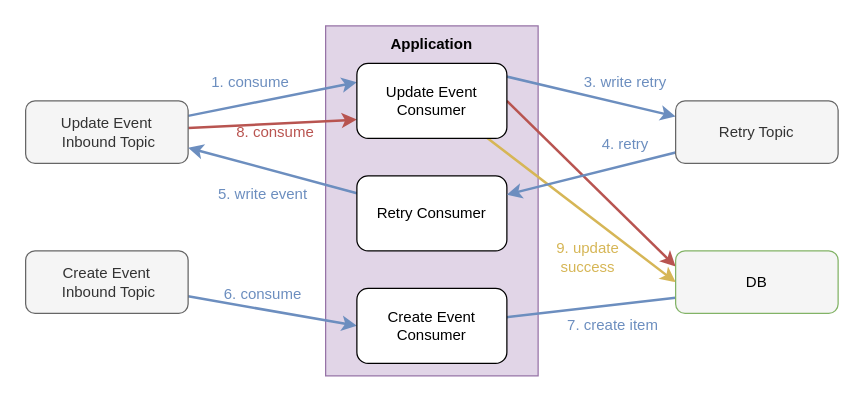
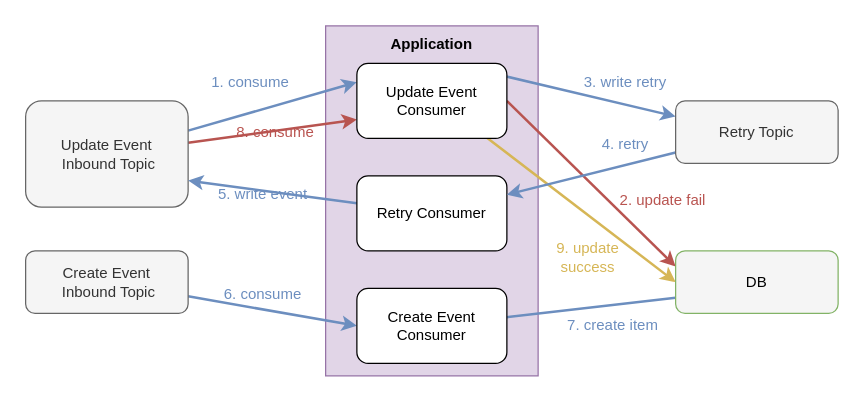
(107, 132) -> (107, 154)
none -> (663, 201)
